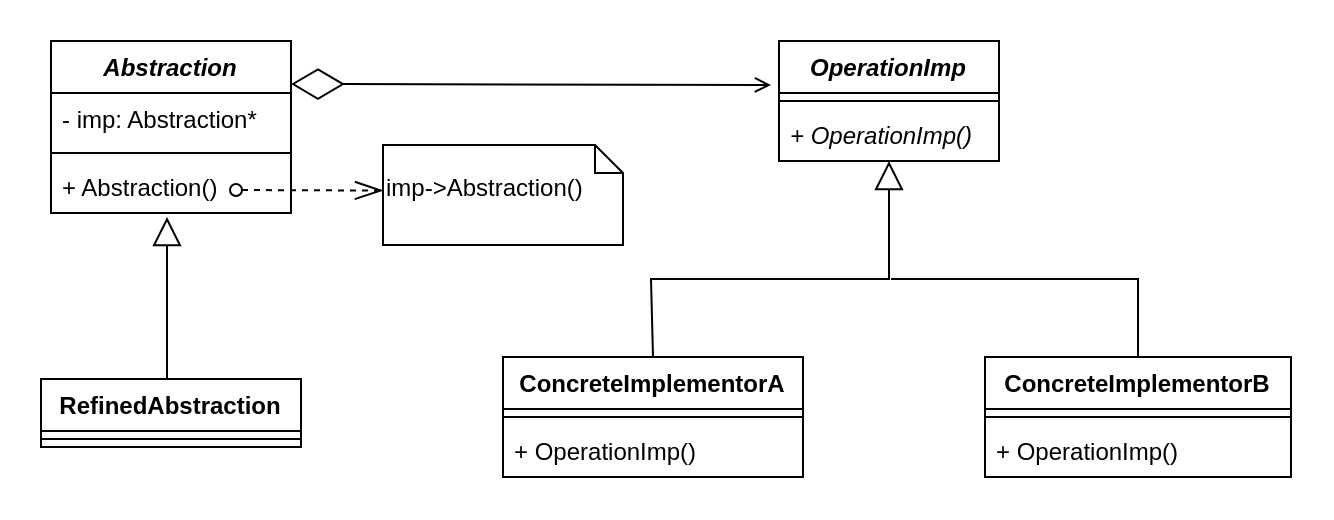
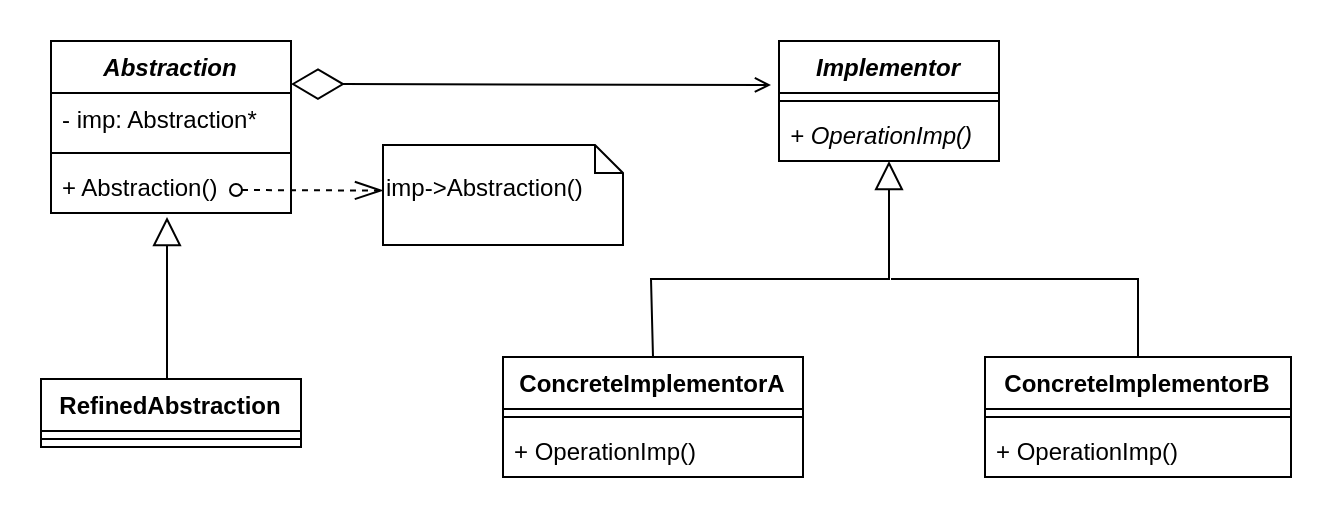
(888, 68) -> (888, 68)
